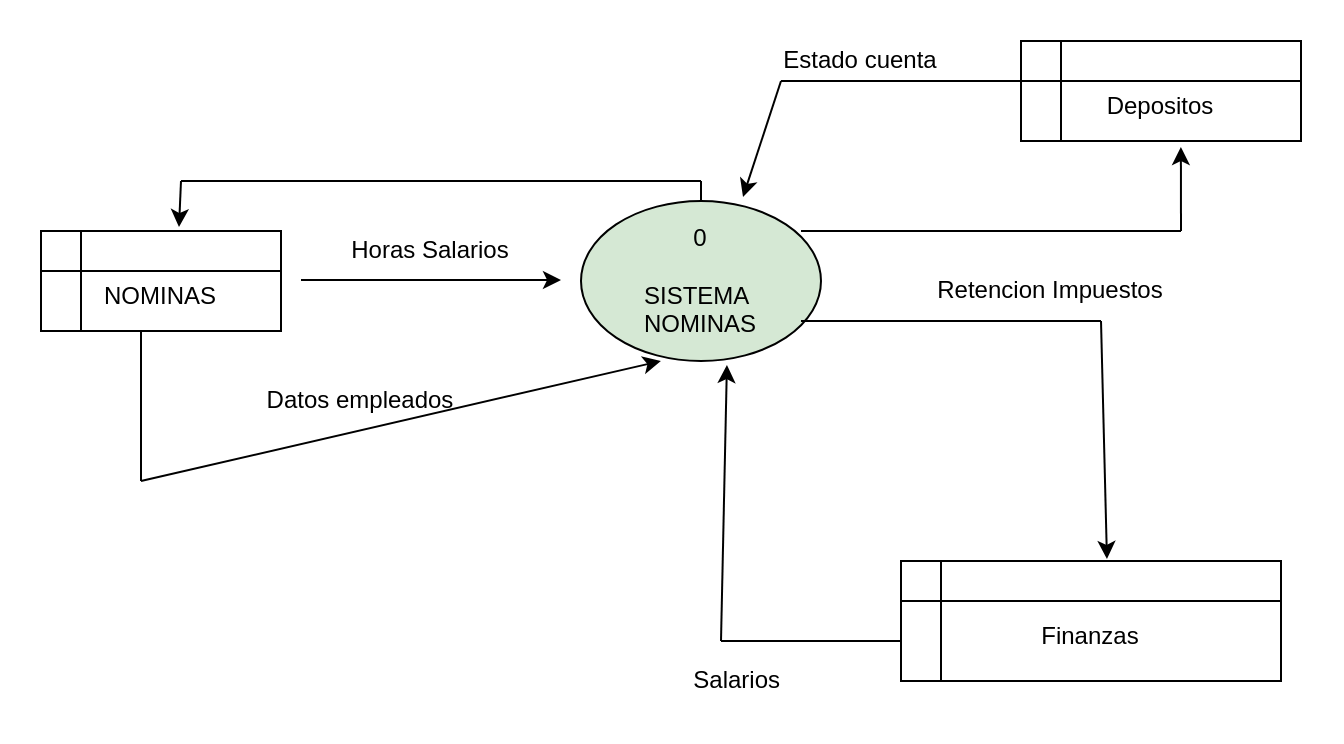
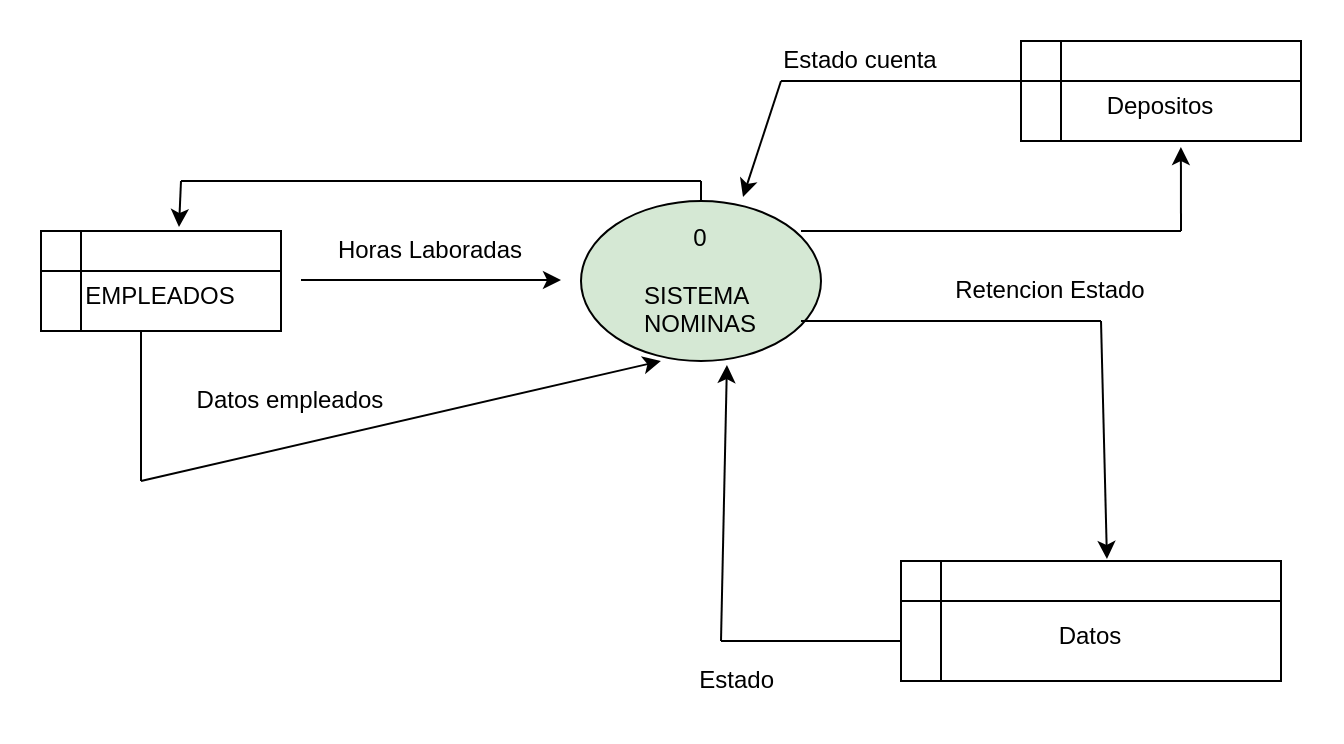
(431, 251) -> (431, 251)
(161, 281) -> (161, 281)
(1051, 291) -> (1051, 291)
(361, 401) -> (291, 401)
(1091, 621) -> (1091, 621)
(741, 681) -> (741, 681)
